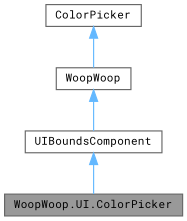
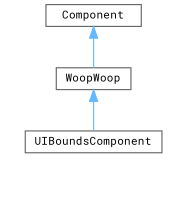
(94, 16) -> (94, 16)
(94, 205) -> none
